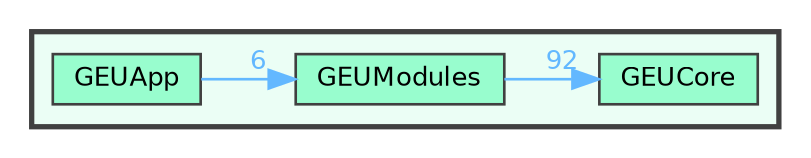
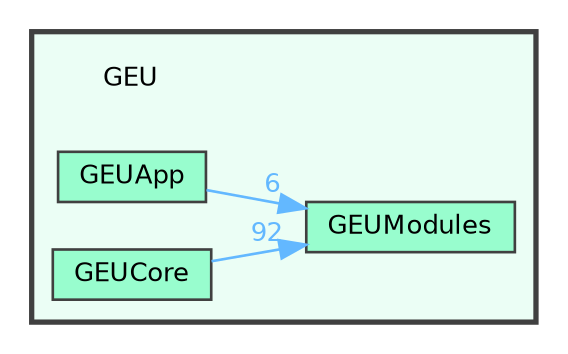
none -> (132, 79)
(538, 79) -> (246, 255)
